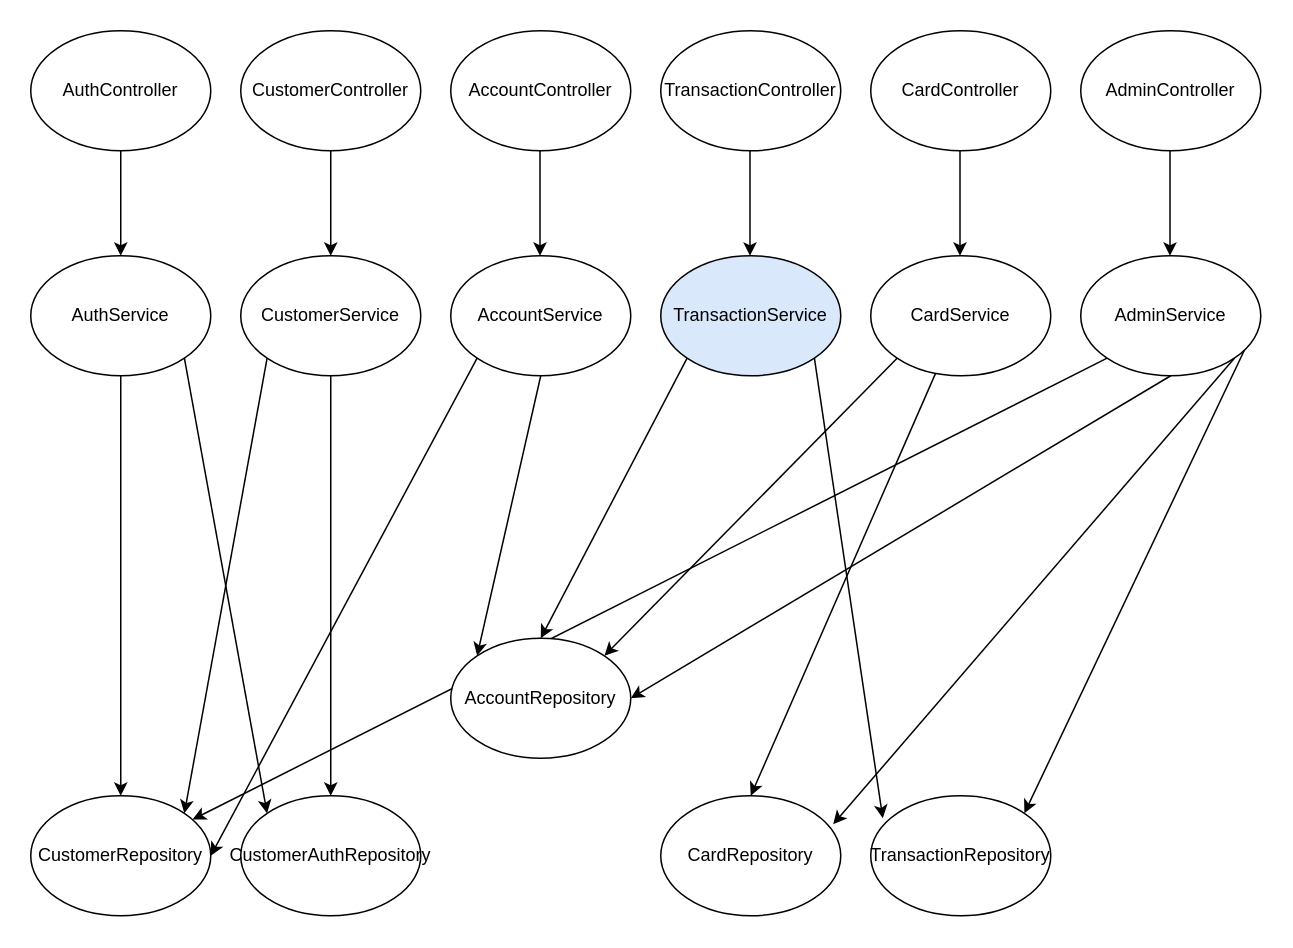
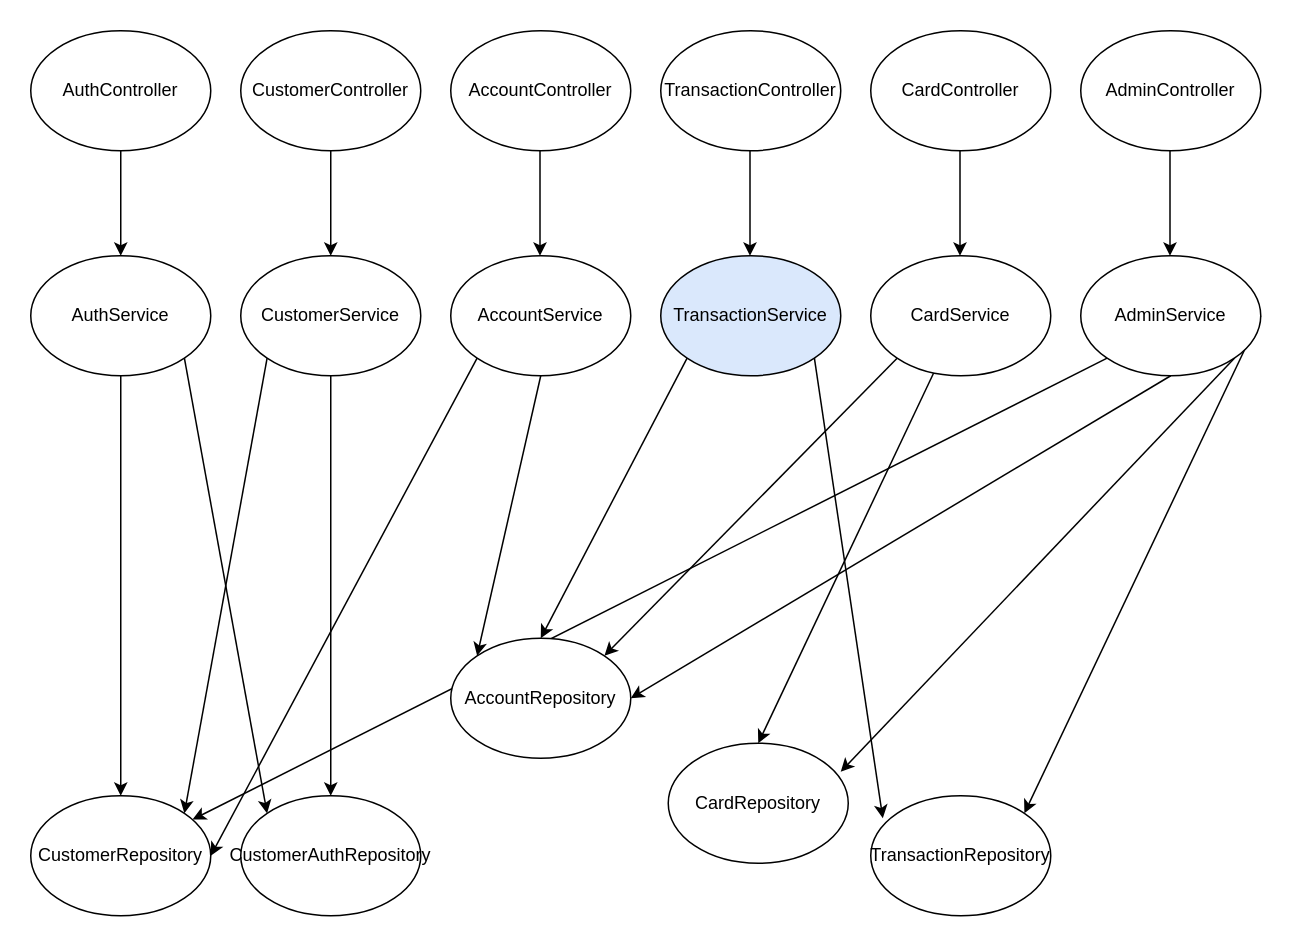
(751, 856) -> (758, 803)
